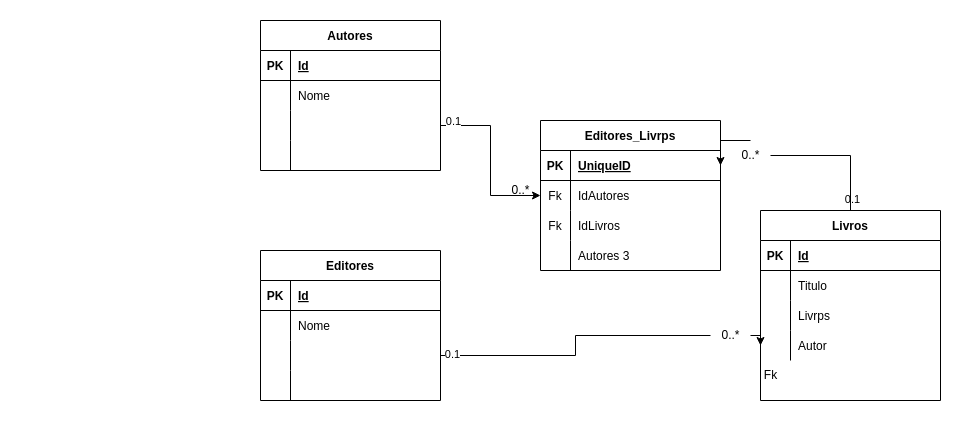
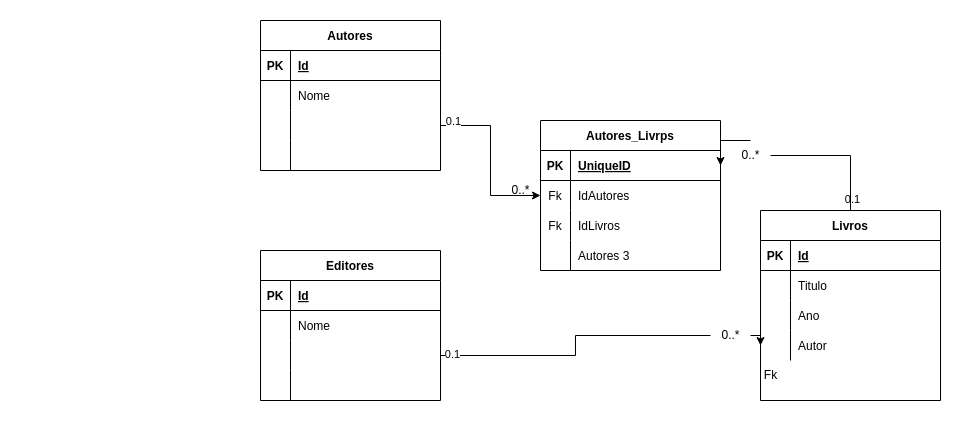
(630, 136) -> (630, 136)
(817, 316) -> (808, 316)
